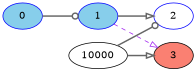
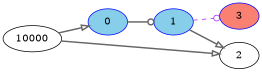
(174, 16) -> (239, 56)
(131, 33) -> (203, 19)
(131, 39) -> (137, 47)
(137, 56) -> (70, 30)
(174, 56) -> (239, 16)
